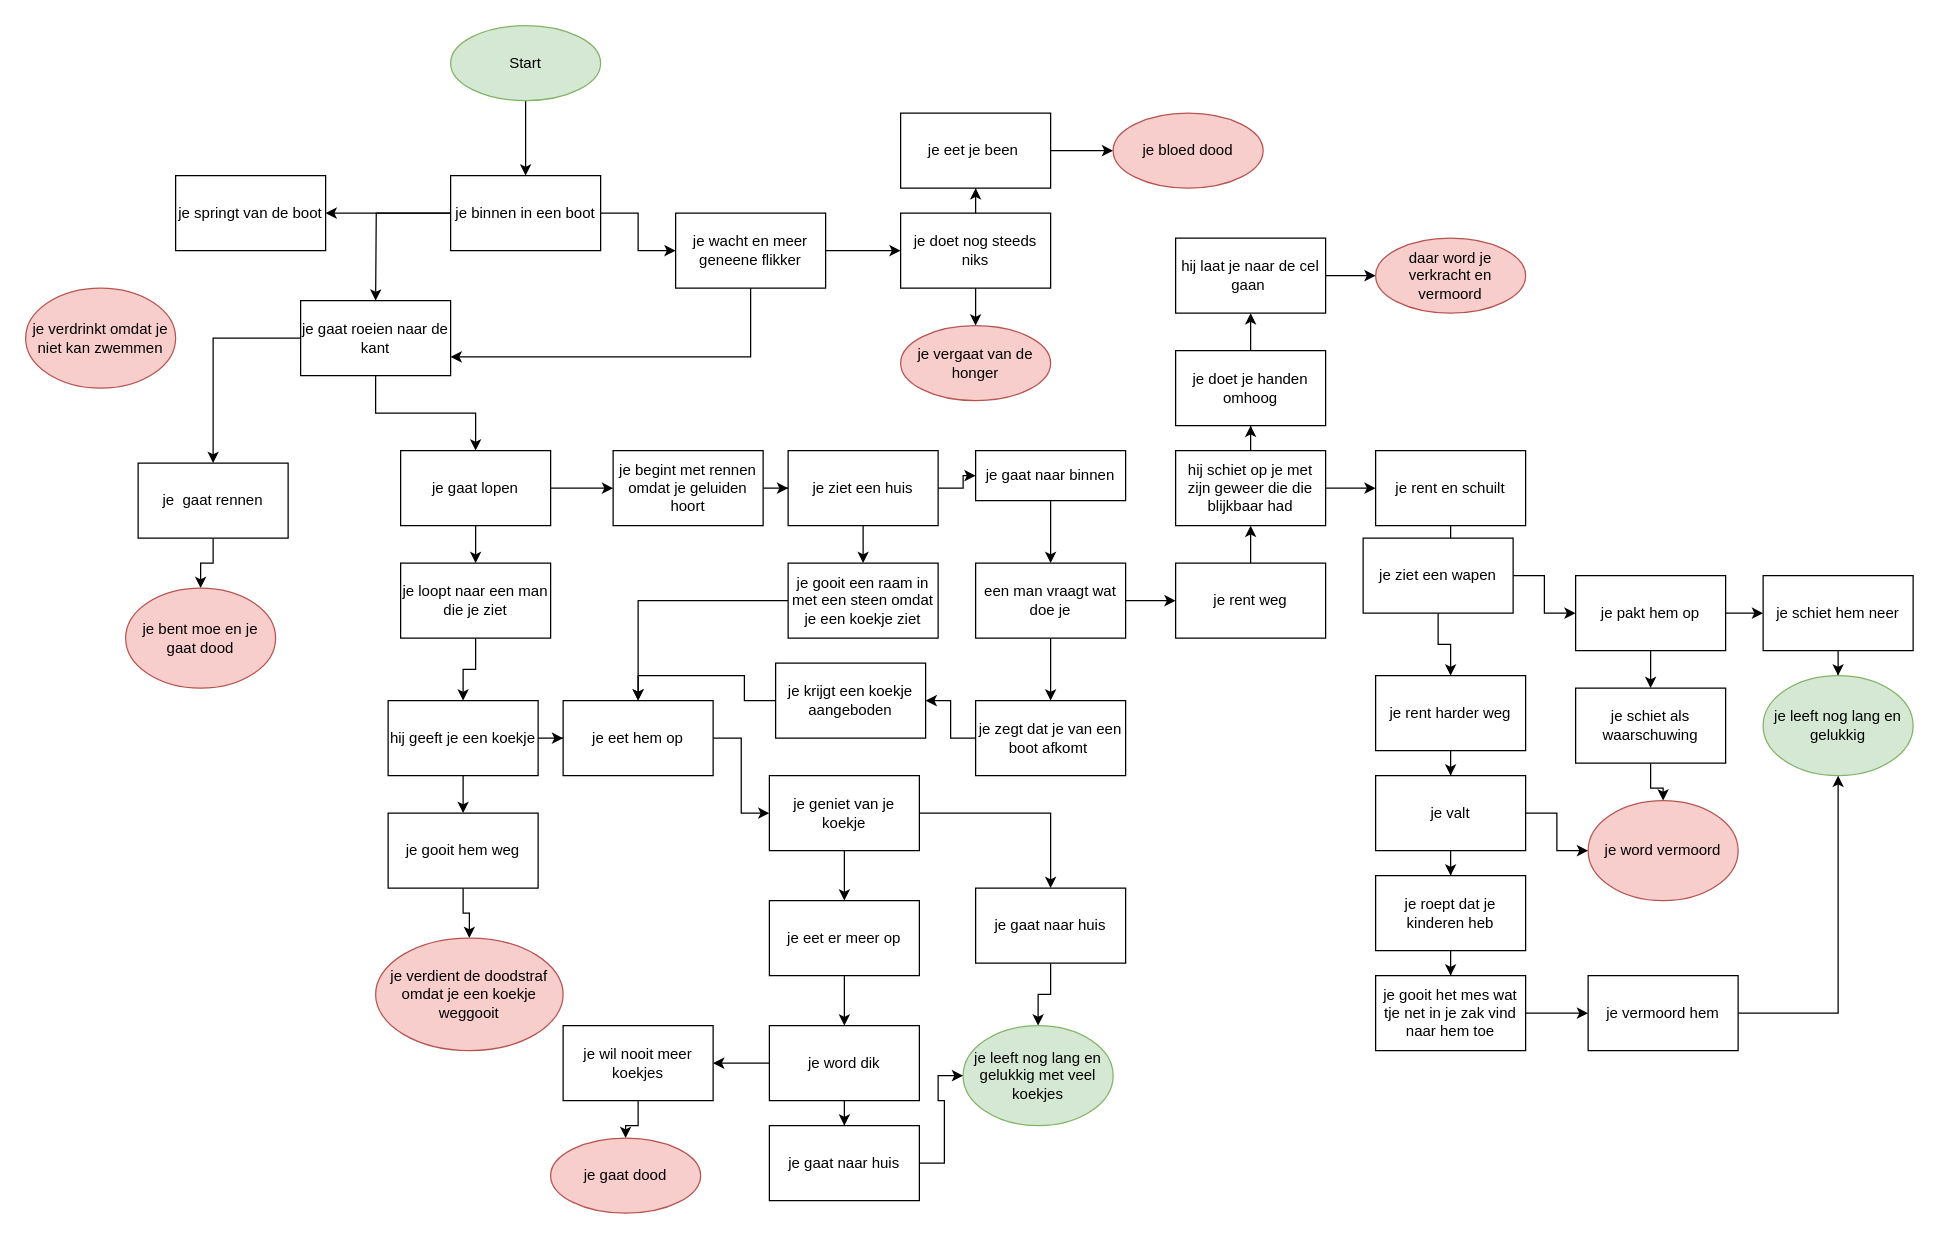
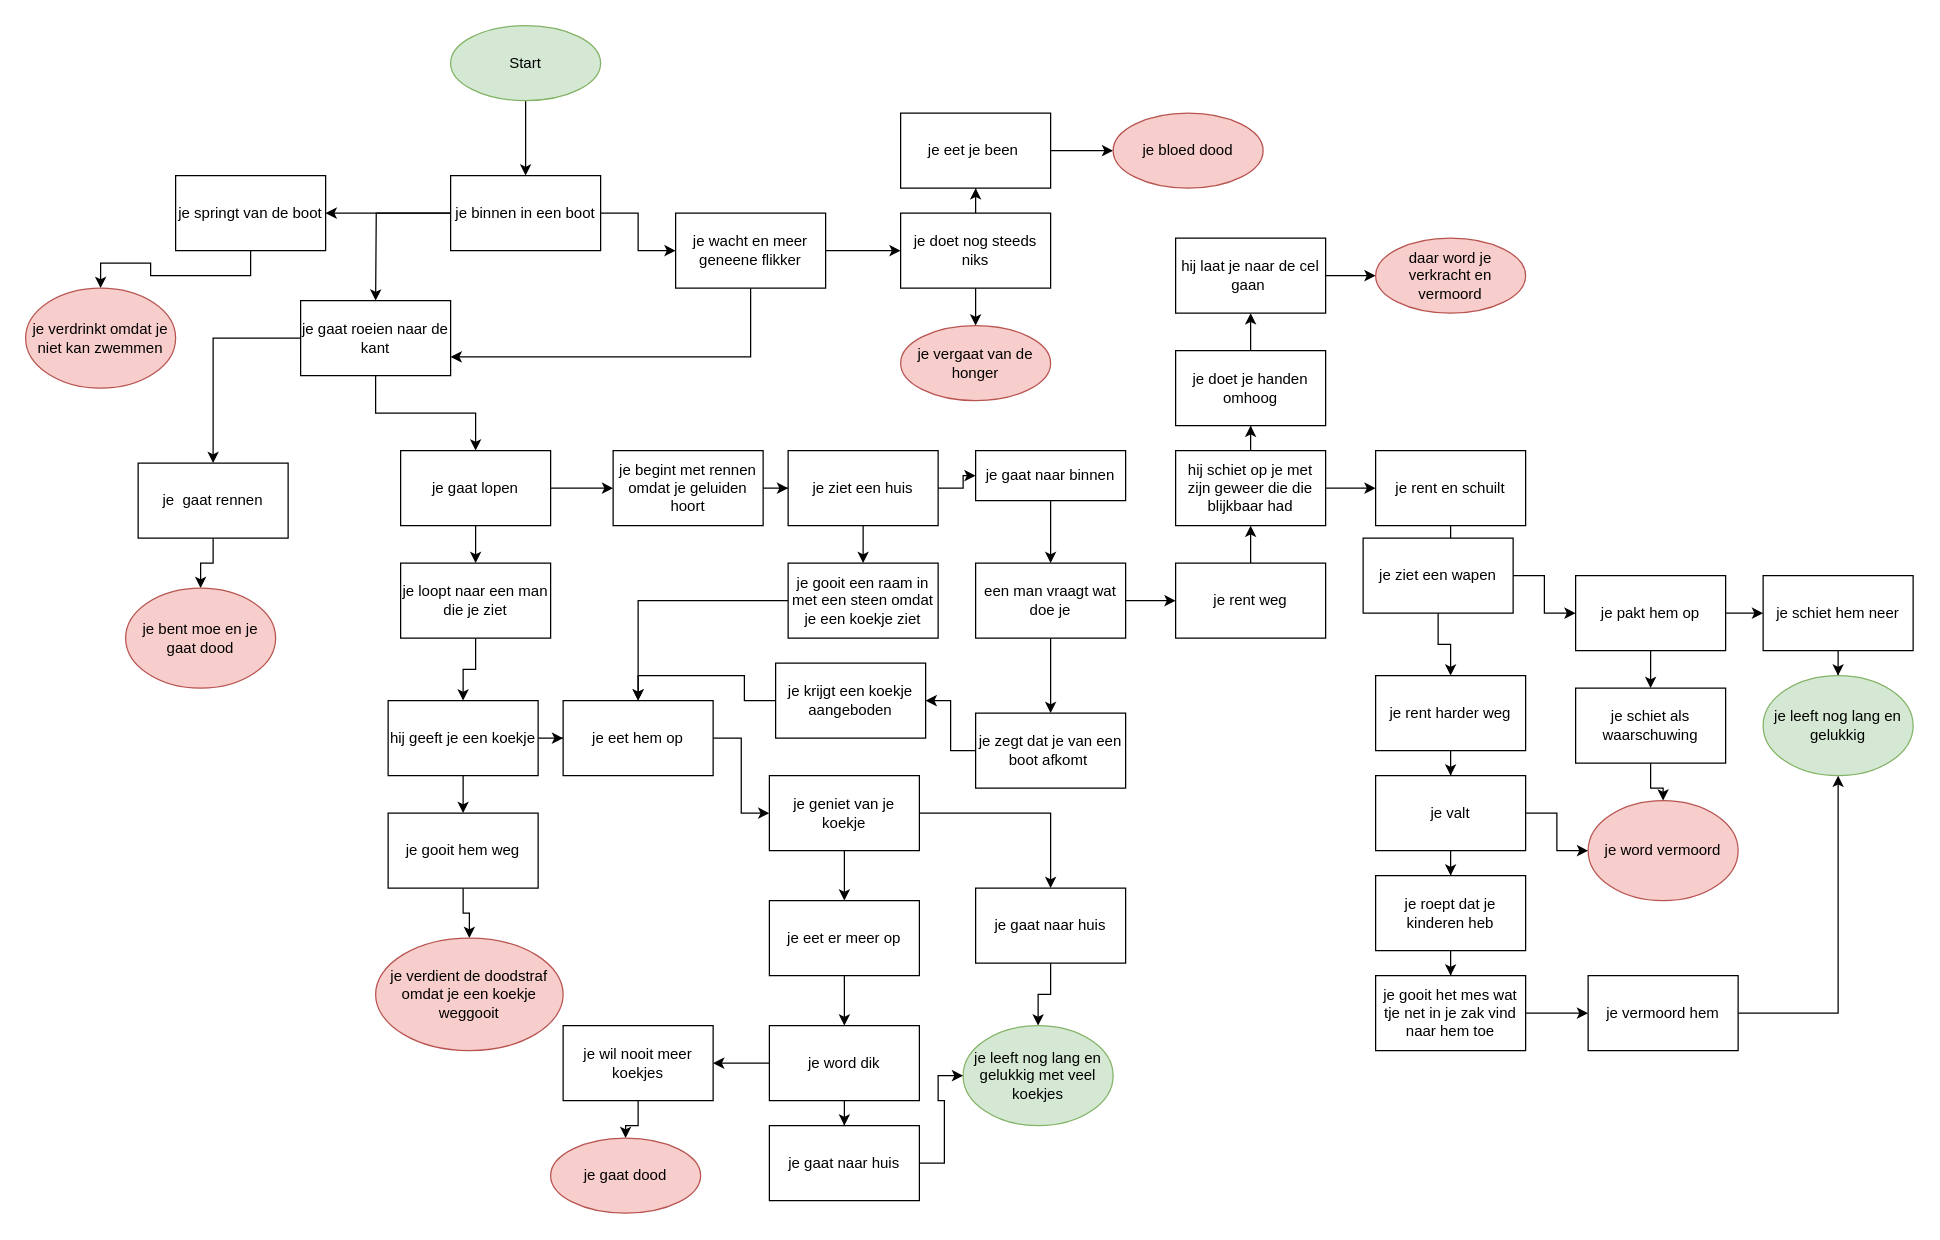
none -> (174, 276)
(1051, 738) -> (1051, 751)
